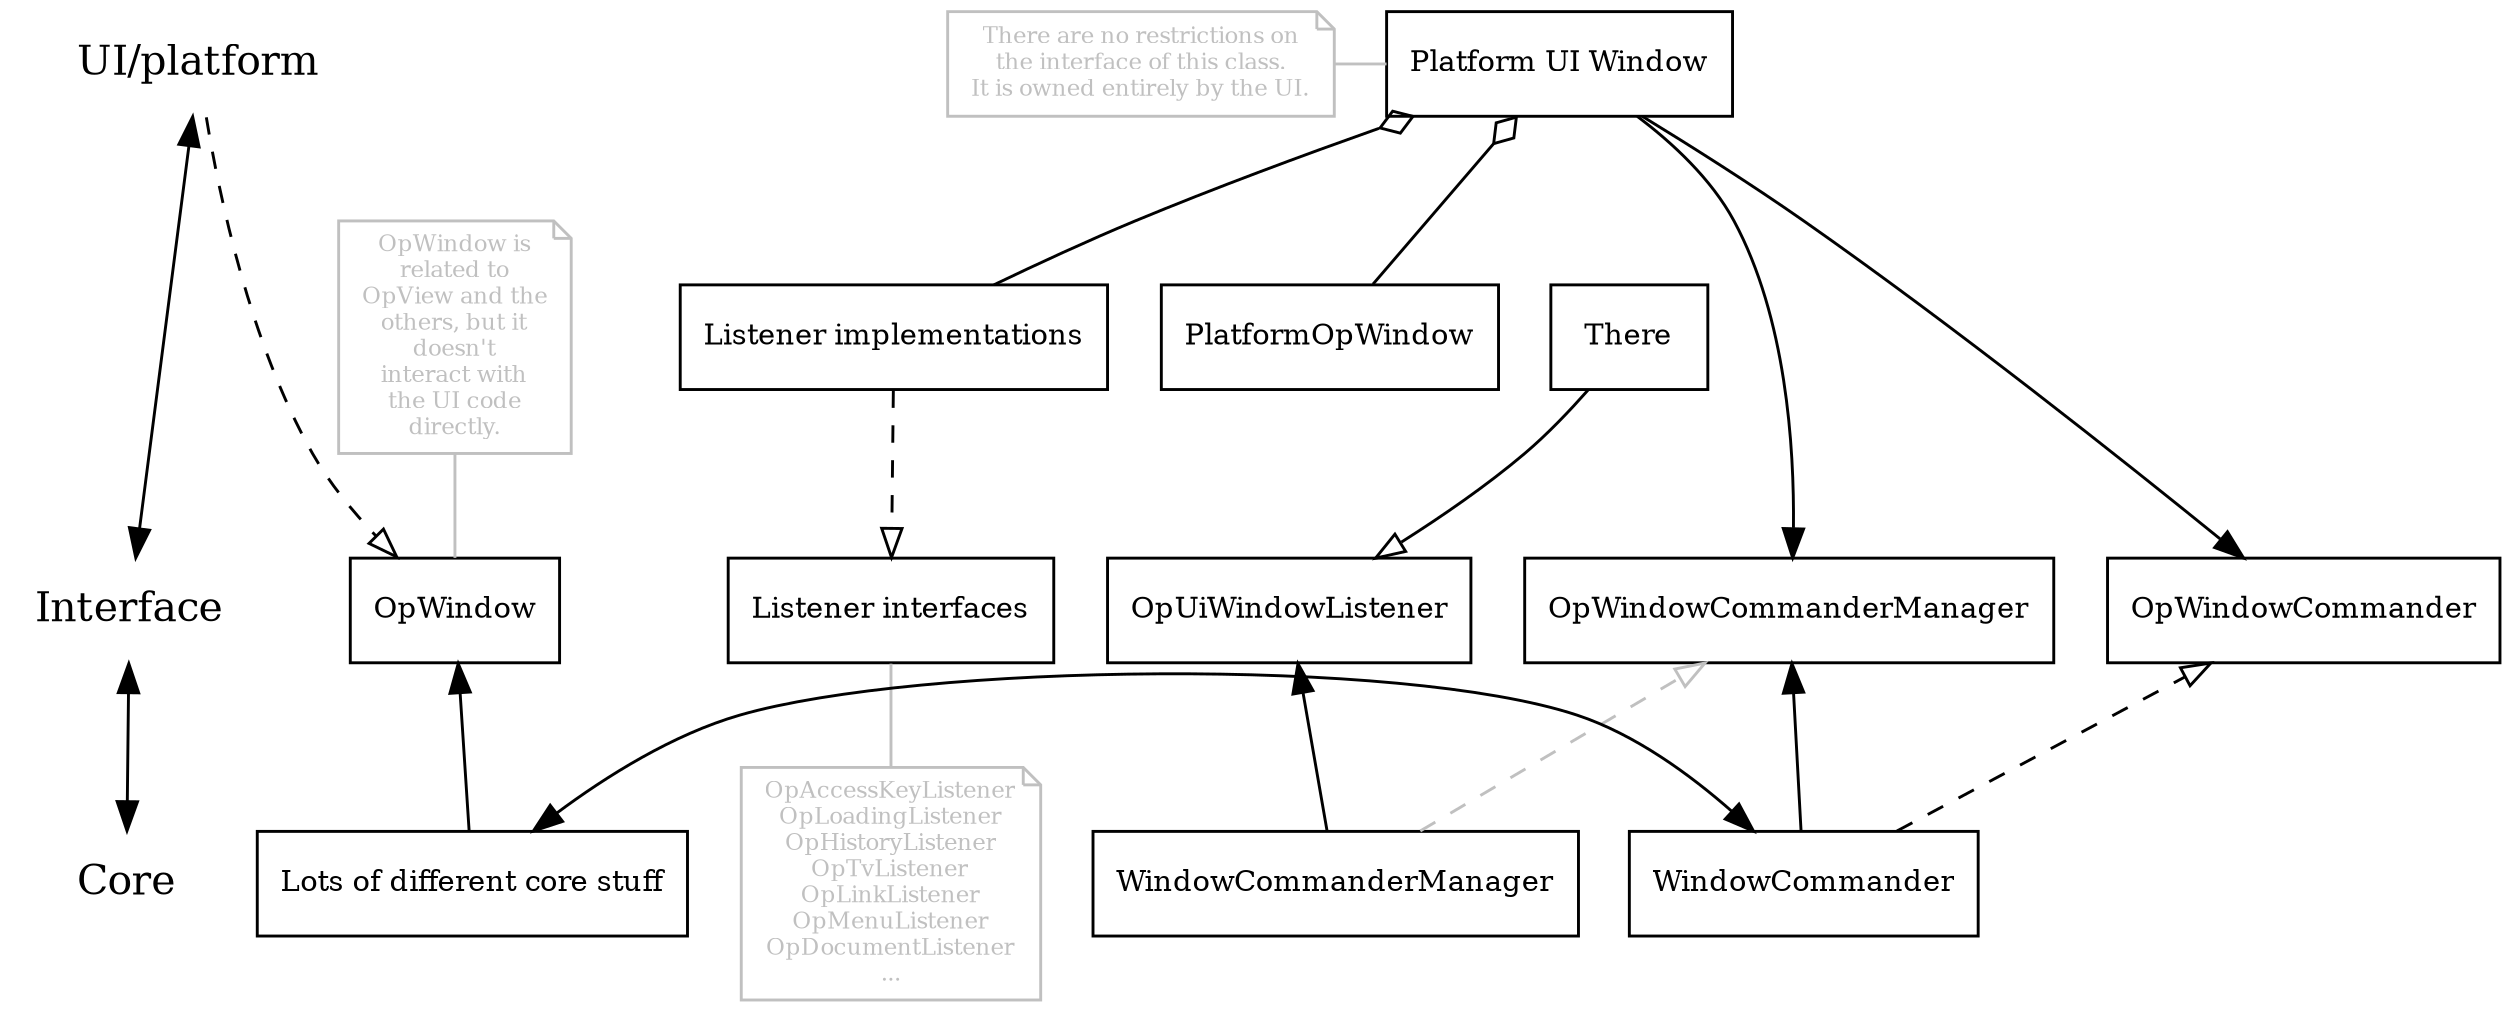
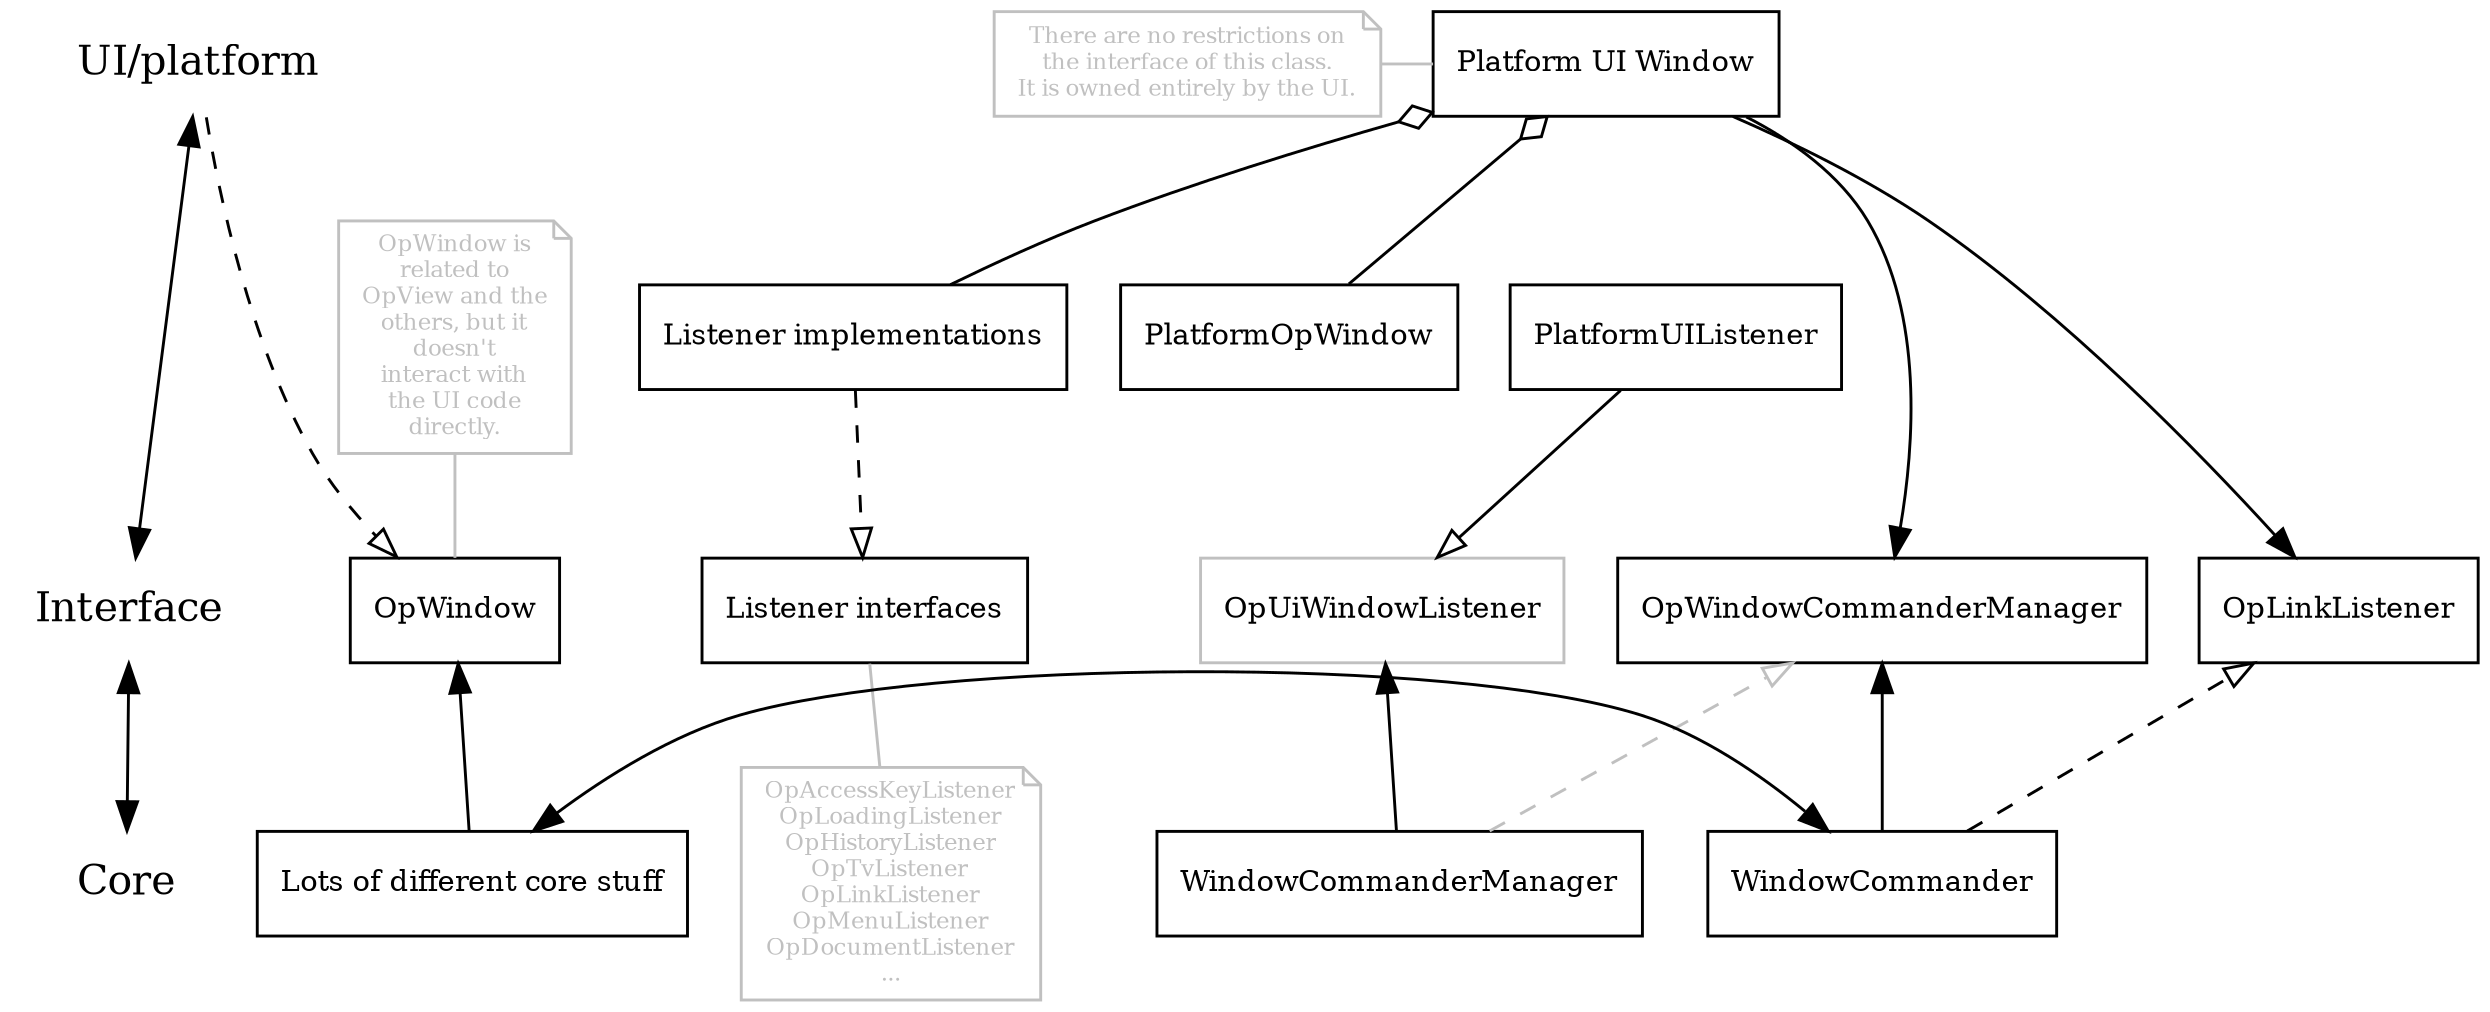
(1629, 337) -> (1676, 337)
(1289, 610) -> (1382, 610)
(2304, 610) -> (2339, 610)
